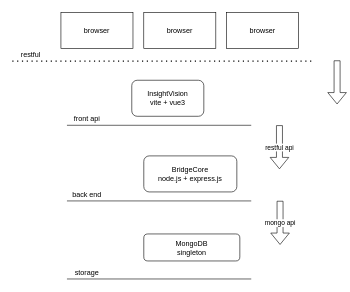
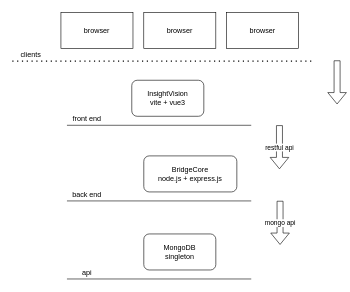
(31, 54) -> (31, 54)
(87, 119) -> (87, 119)
(192, 247) -> (180, 252)
(87, 273) -> (87, 273)
